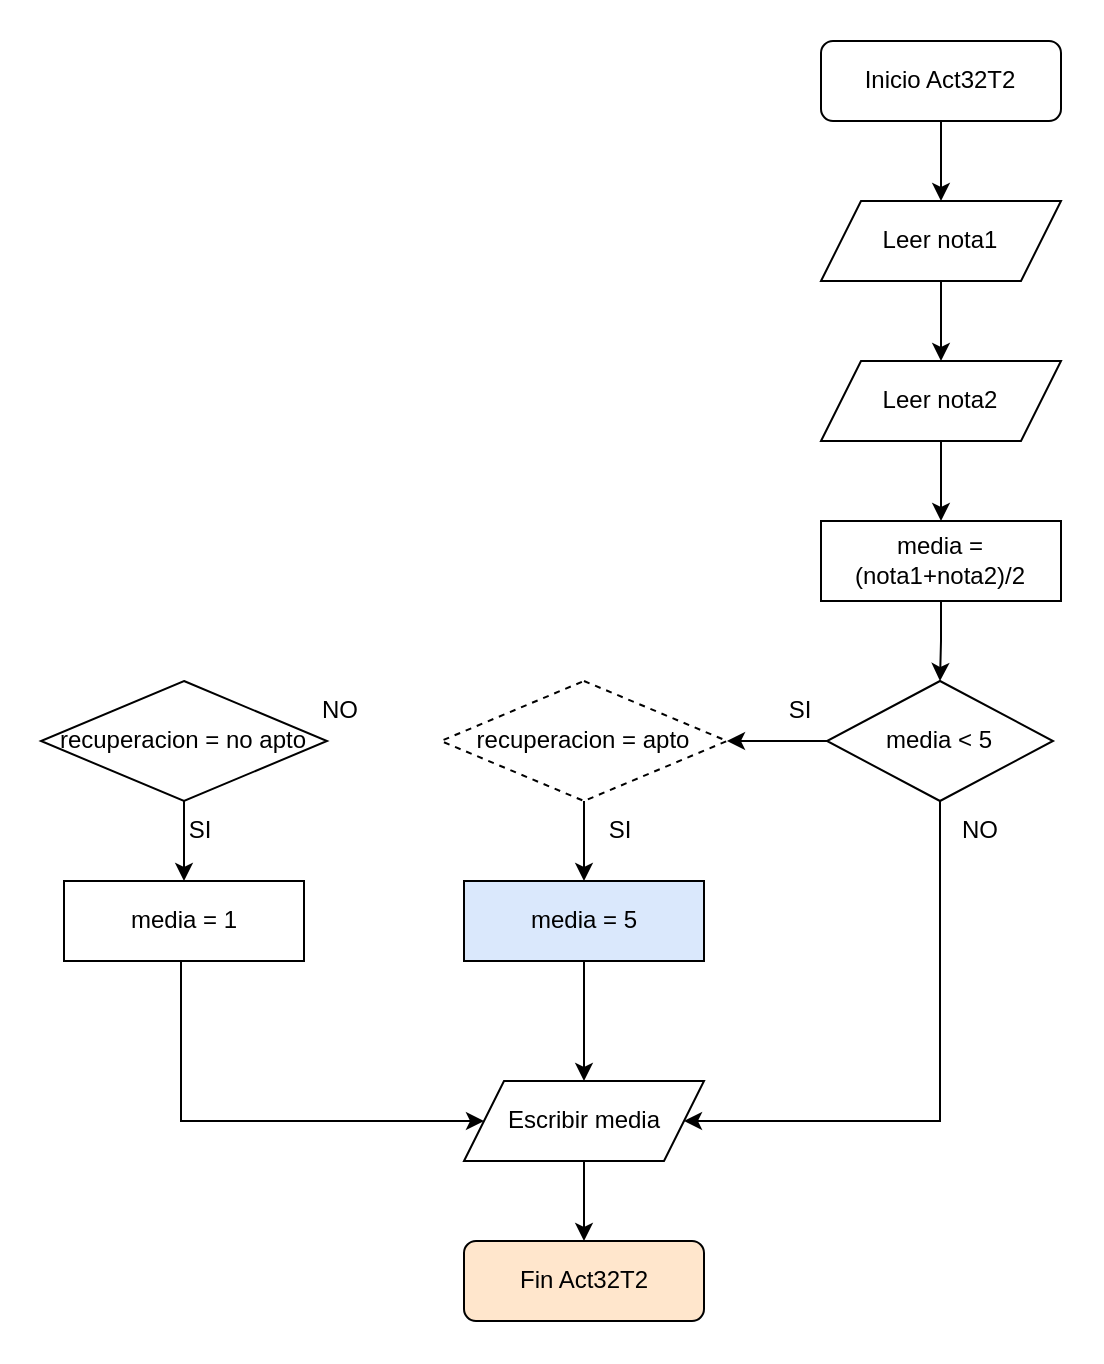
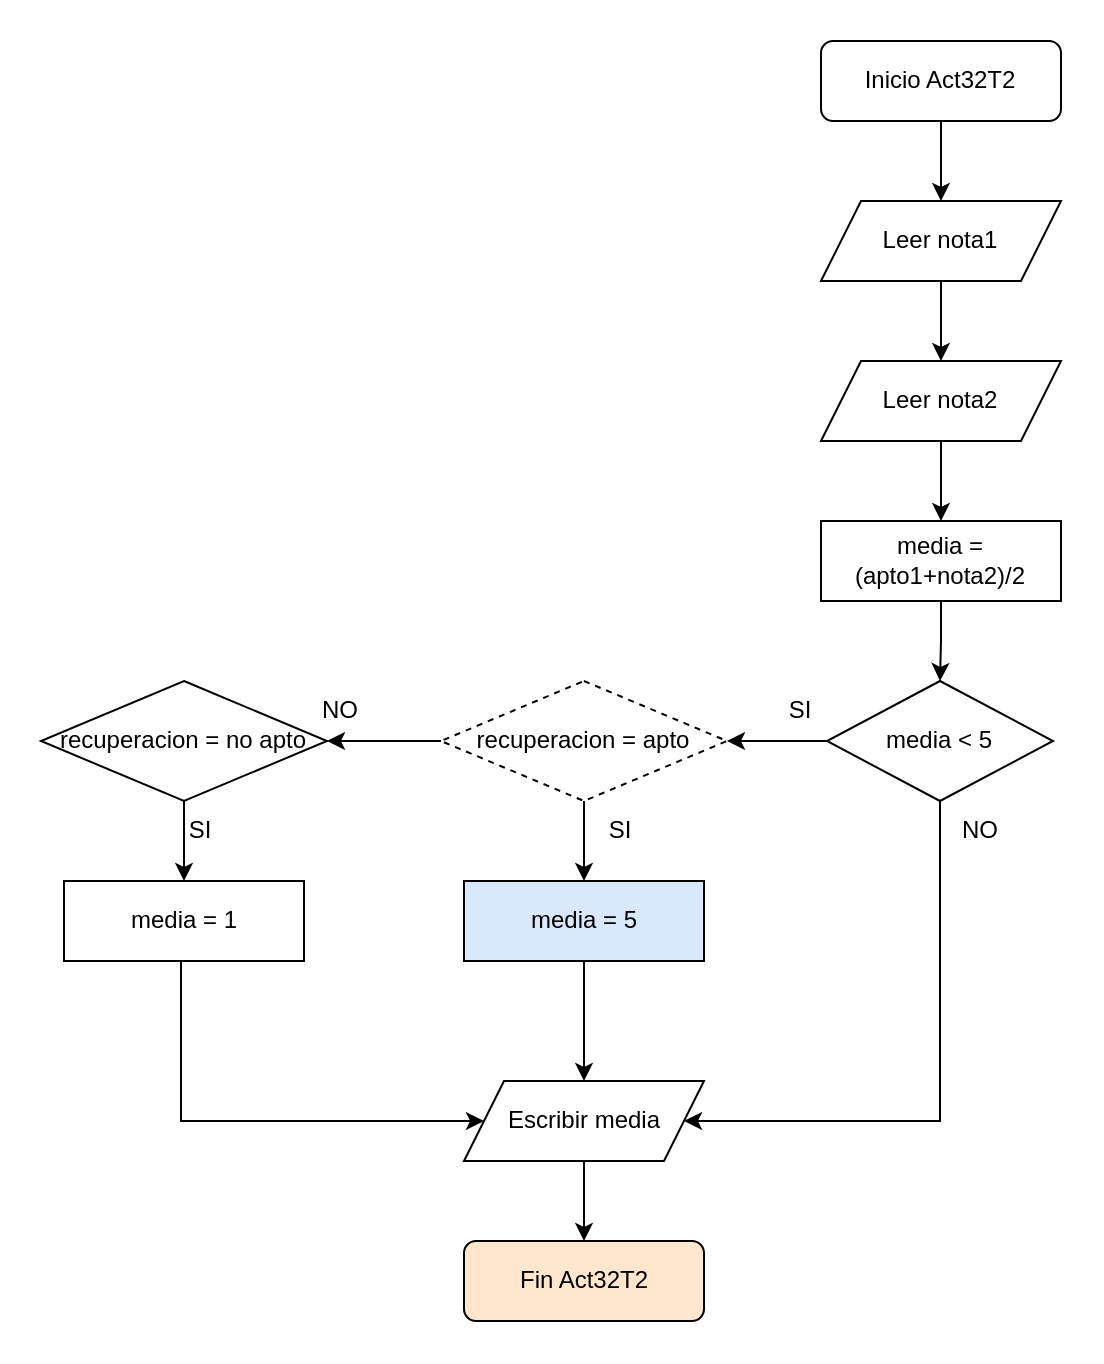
(941, 561) -> (941, 561)
none -> (391, 741)
